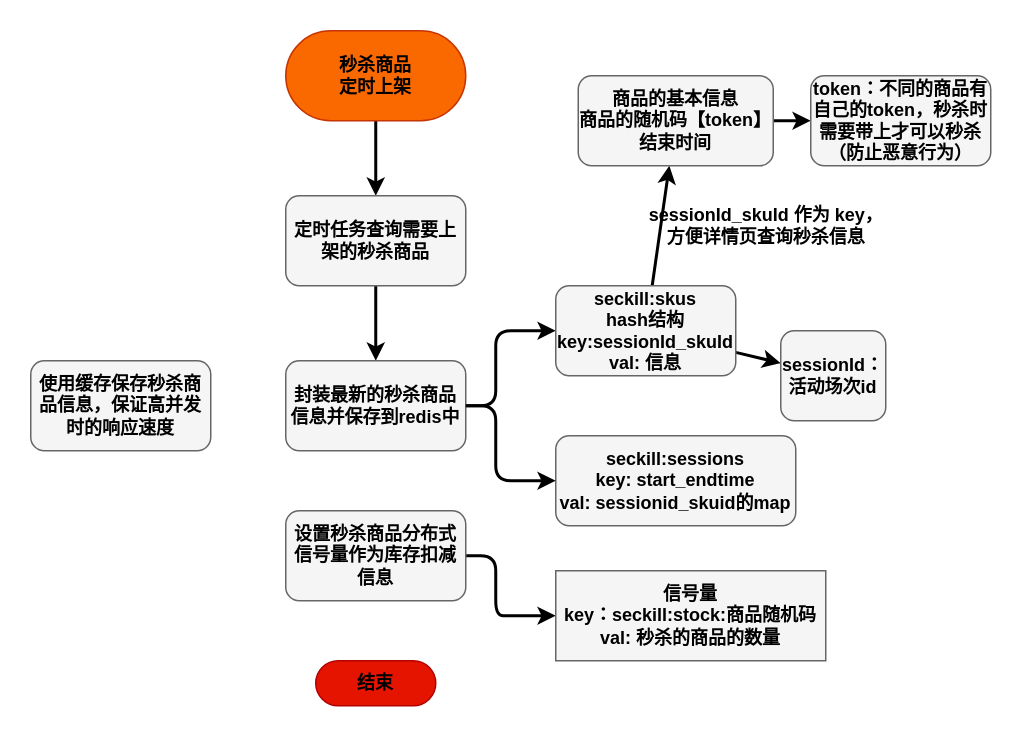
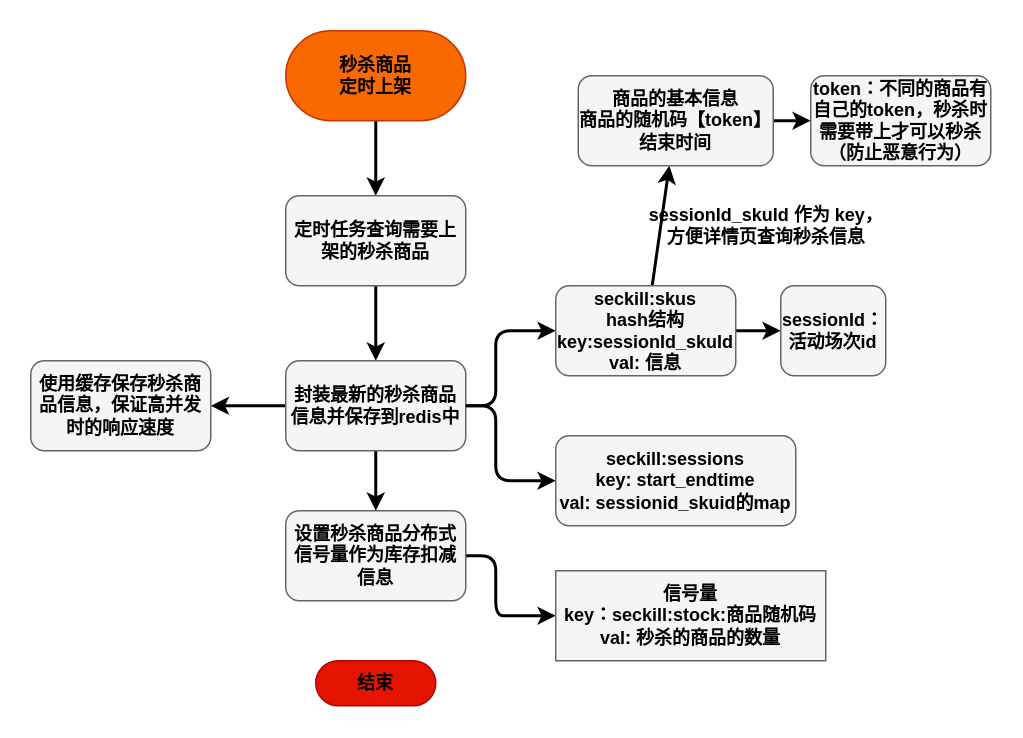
(833, 376) -> (833, 331)
none -> (254, 406)
none -> (376, 474)
